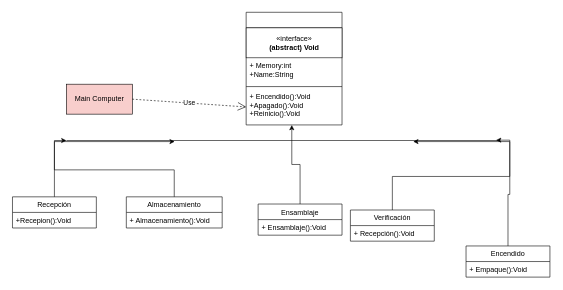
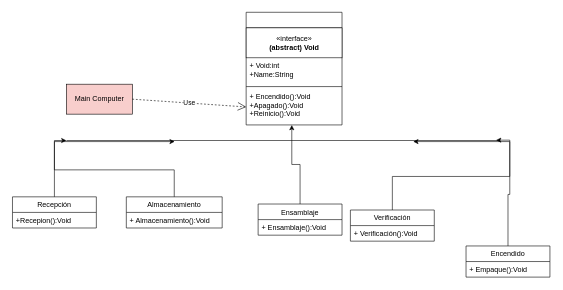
(271, 66) -> (266, 66)
(387, 234) -> (391, 234)
